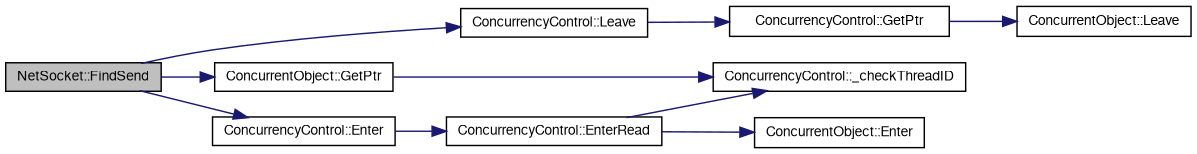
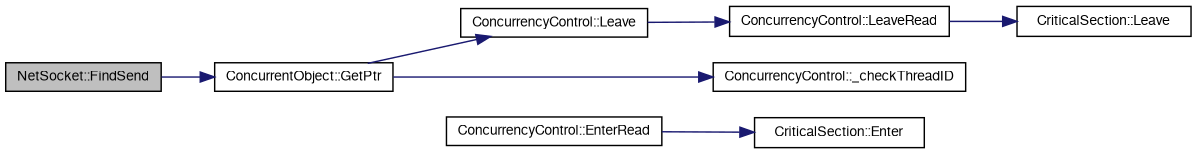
(839, 21) -> (839, 21)
(1104, 21) -> (1104, 21)
(293, 40) -> (422, 51)
(690, 106) -> none
(304, 131) -> none
(839, 133) -> (839, 133)
